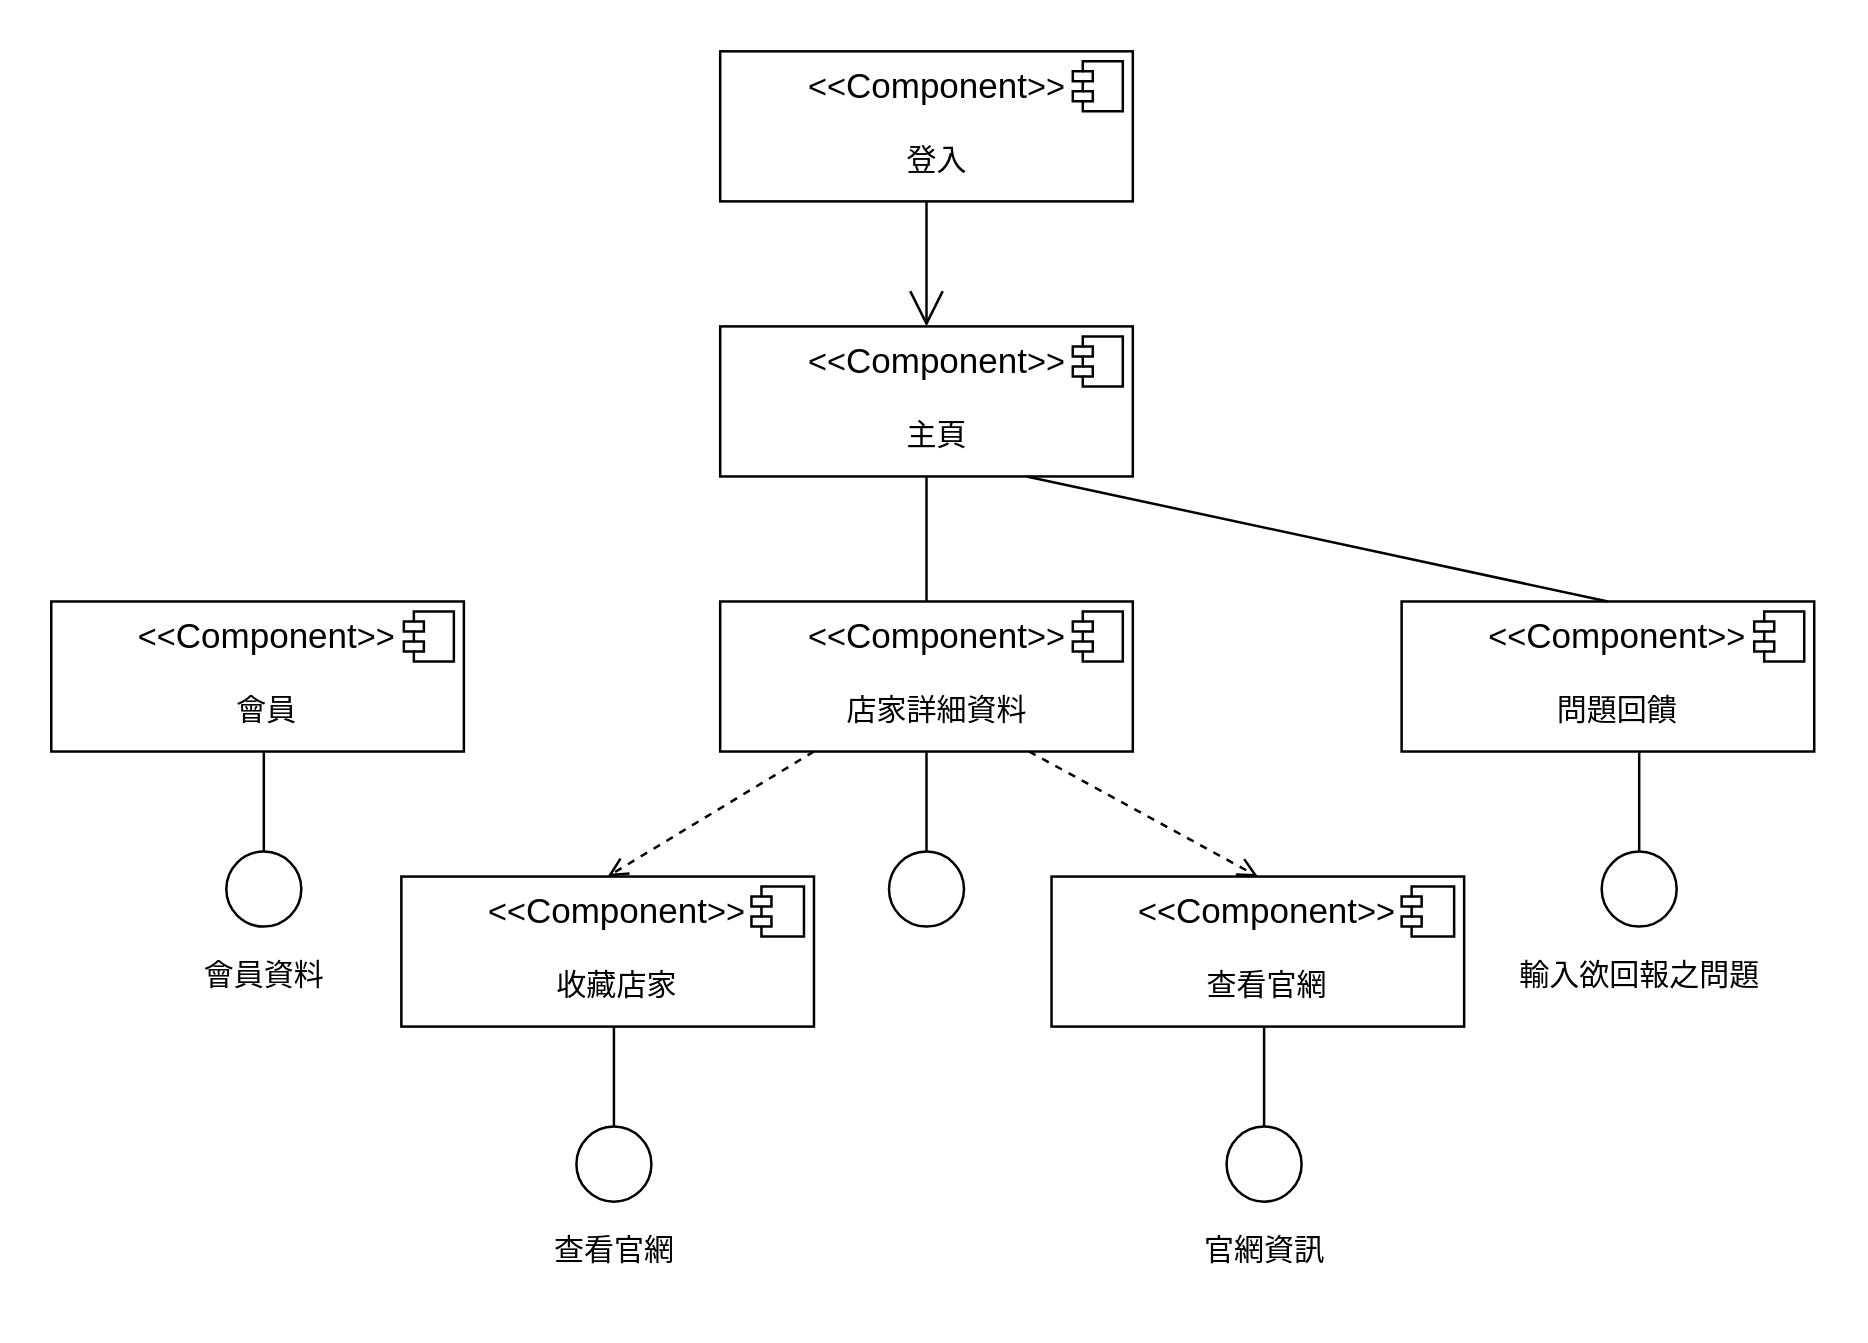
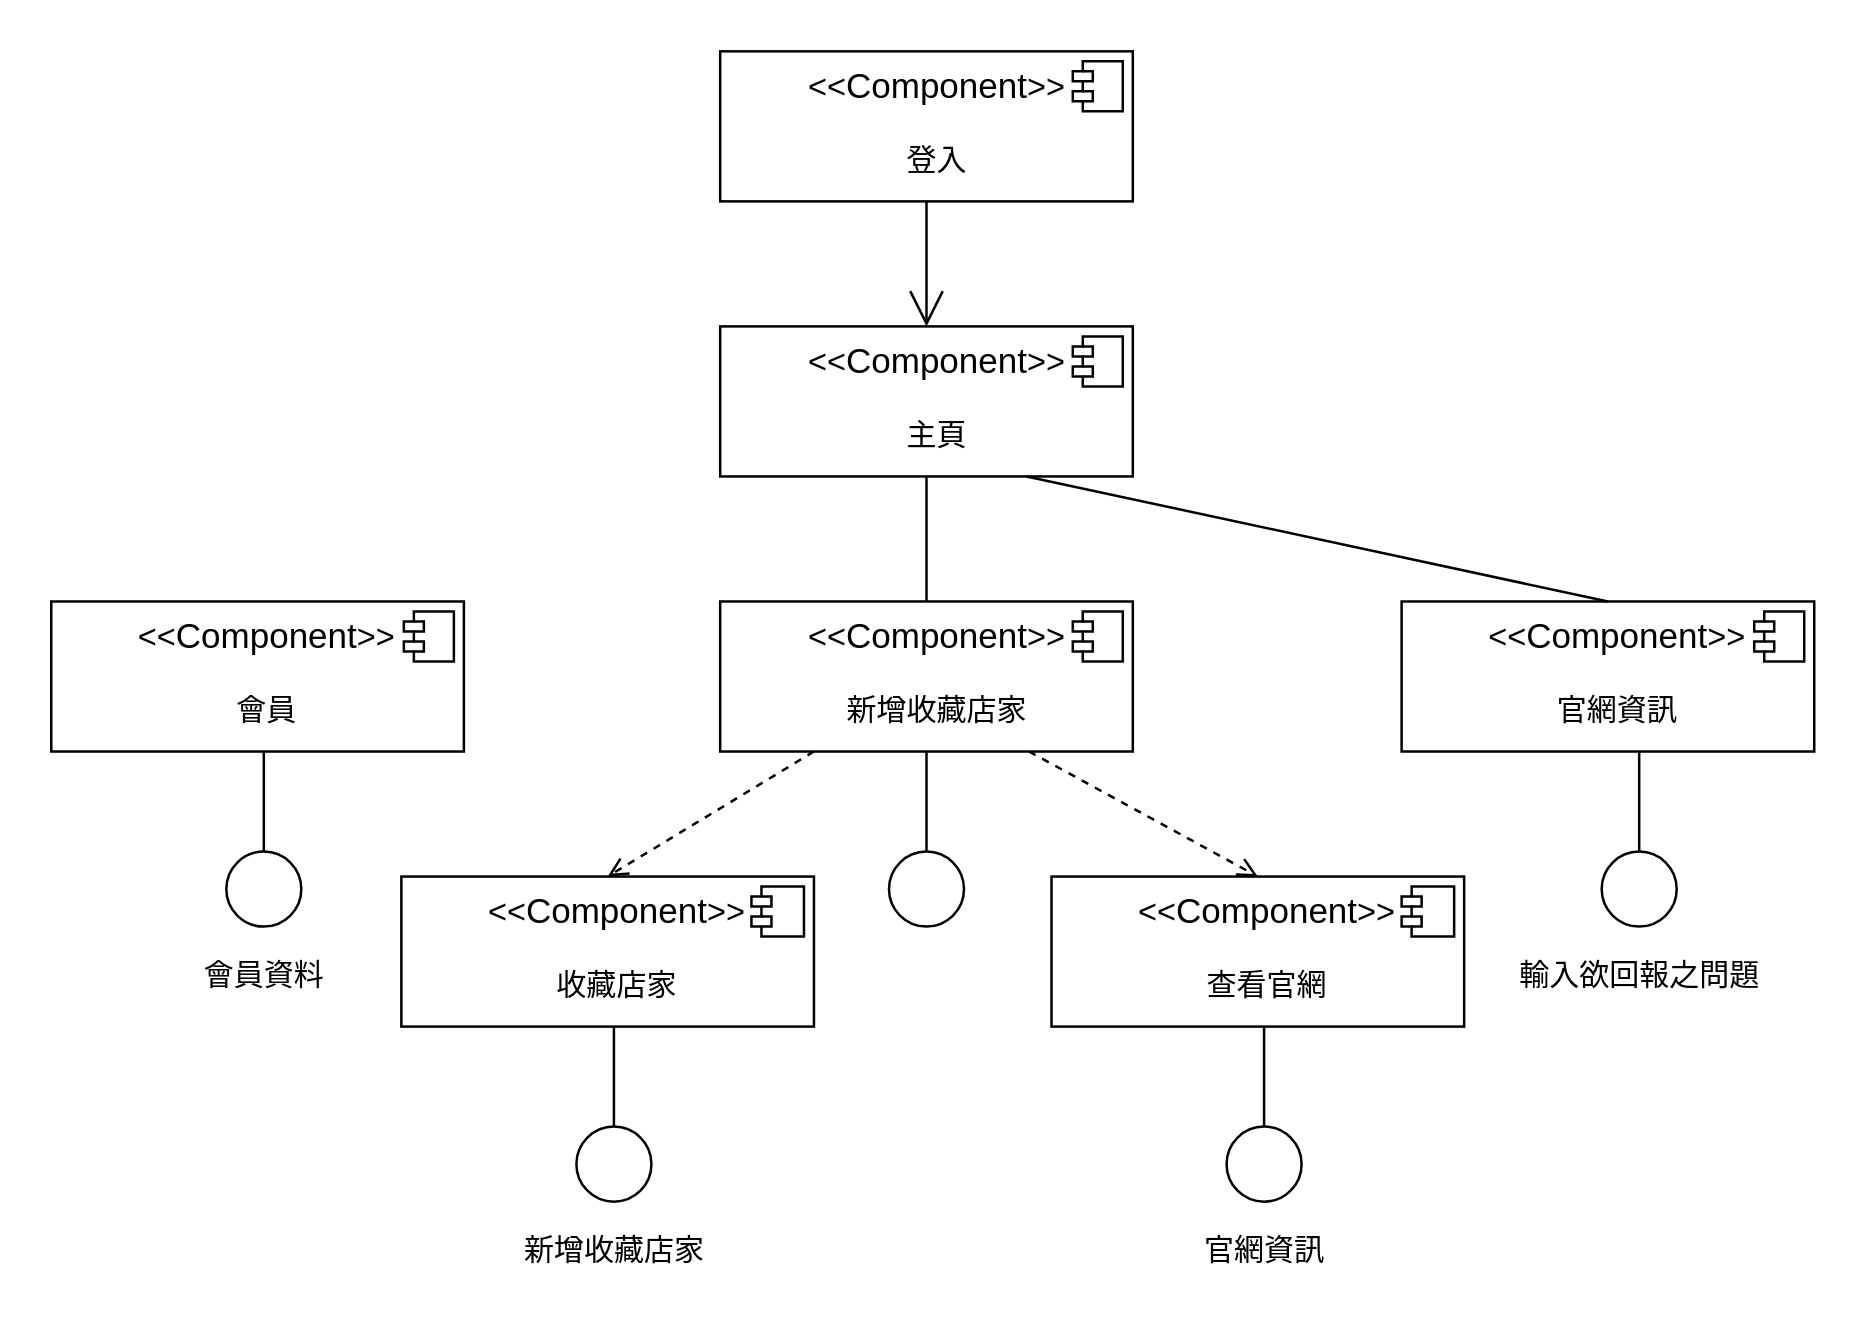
(830, 601) -> (830, 601)
(1510, 601) -> (1510, 601)
(615, 1251) -> (615, 1251)
